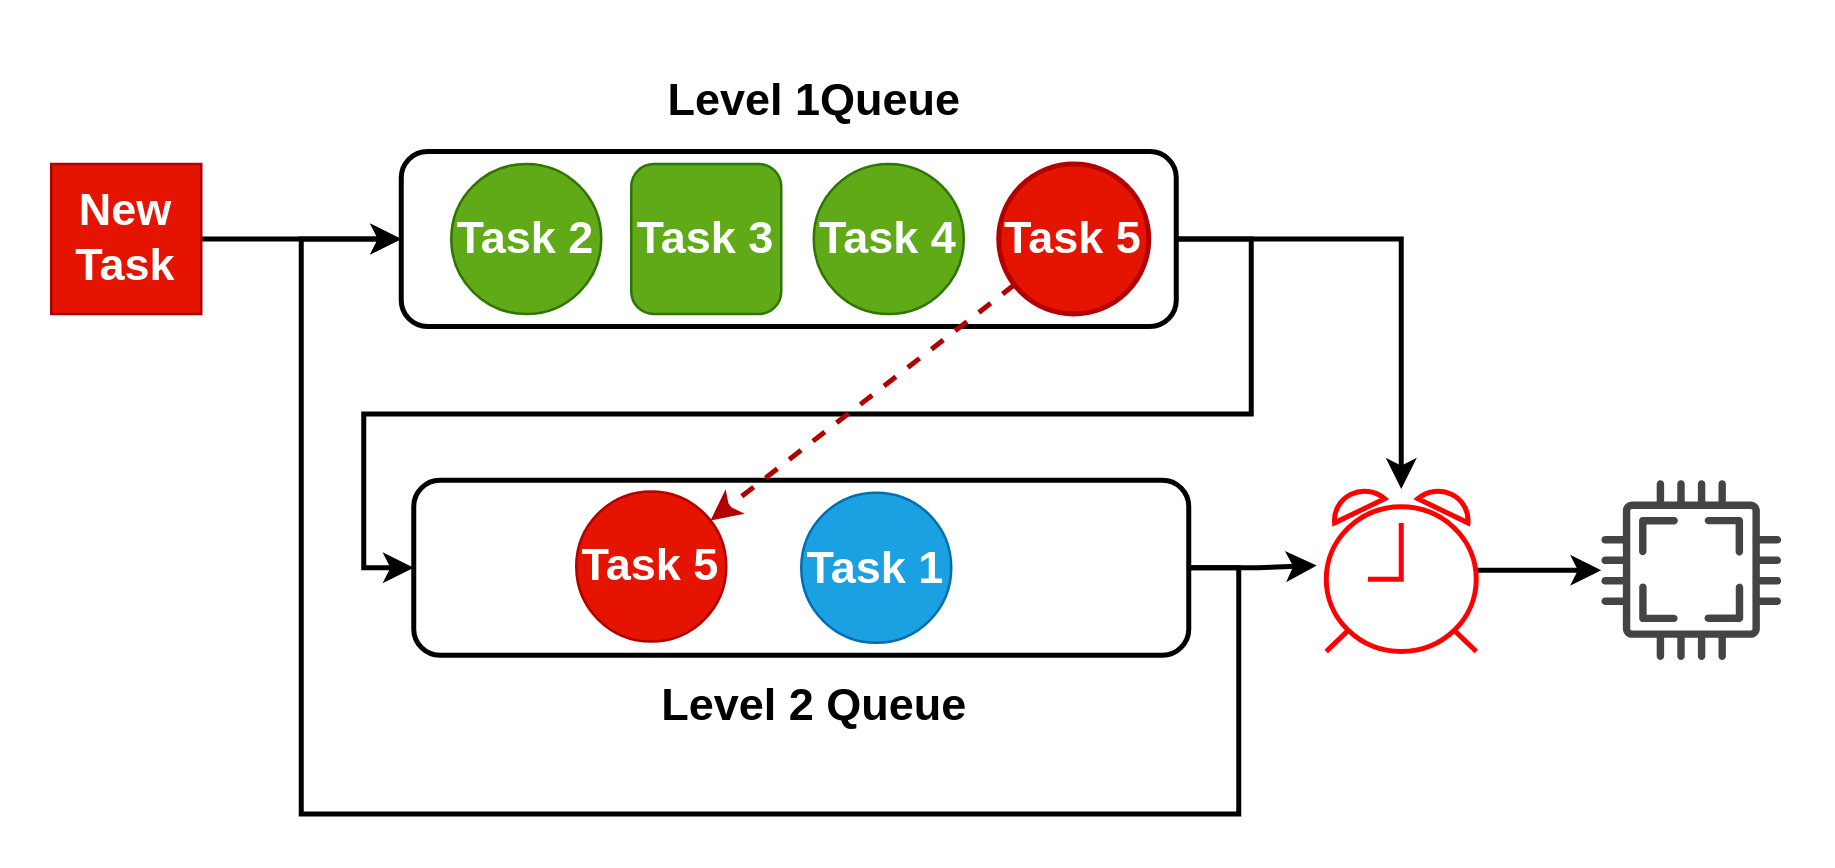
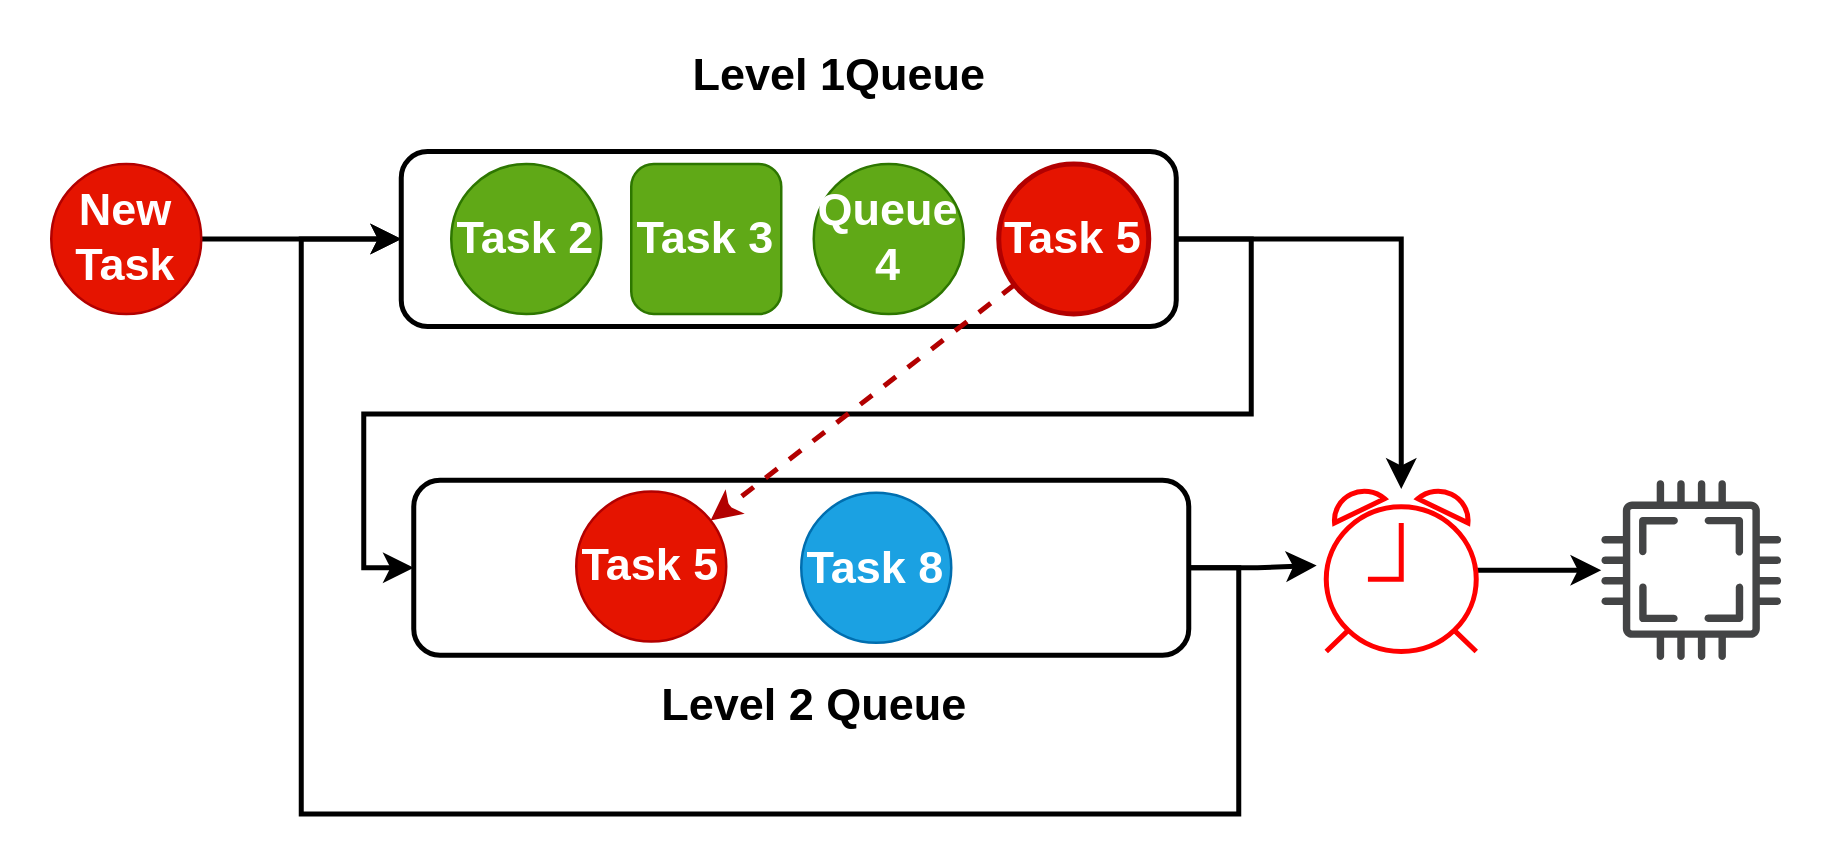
(814, 101) -> (839, 76)
(126, 239) -> (126, 239)
(889, 239) -> (889, 239)
(876, 569) -> (876, 569)
